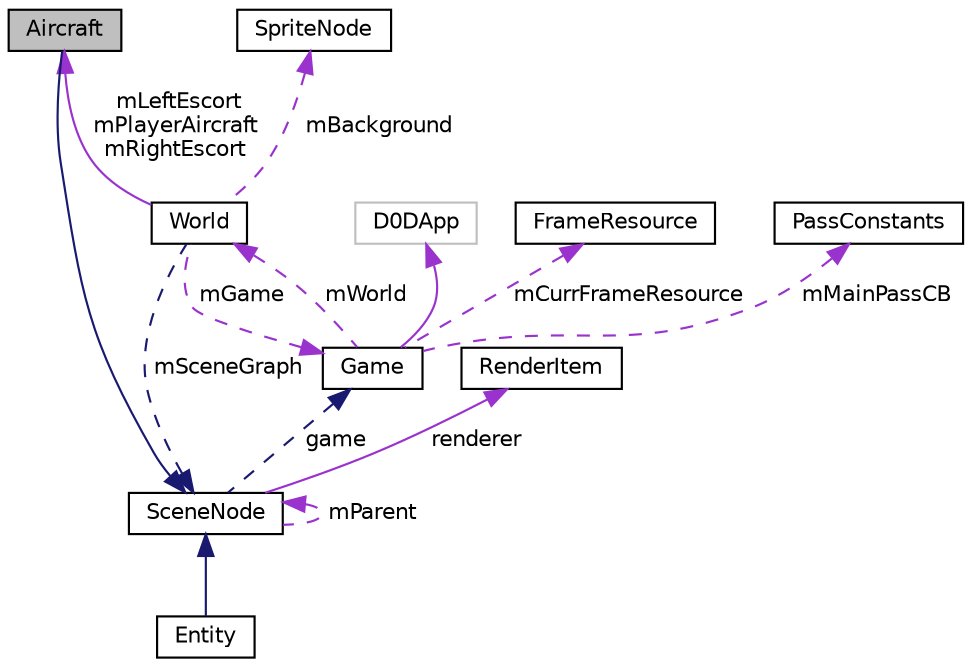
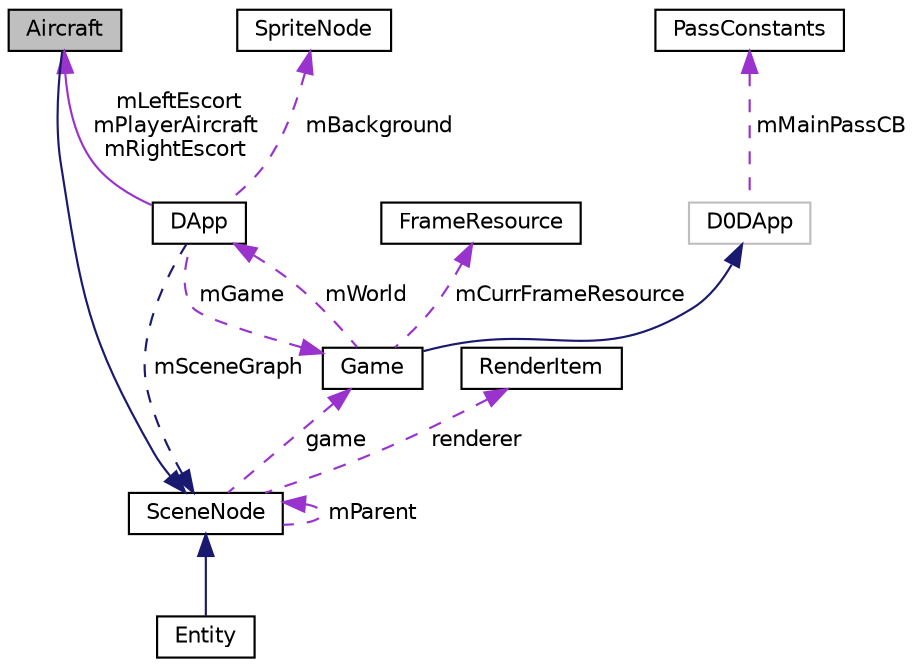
(199, 223) -> (199, 223)
(431, 312) -> (590, 340)
(636, 334) -> (750, 138)
(281, 448) -> (281, 448)
(378, 451) -> (378, 451)
